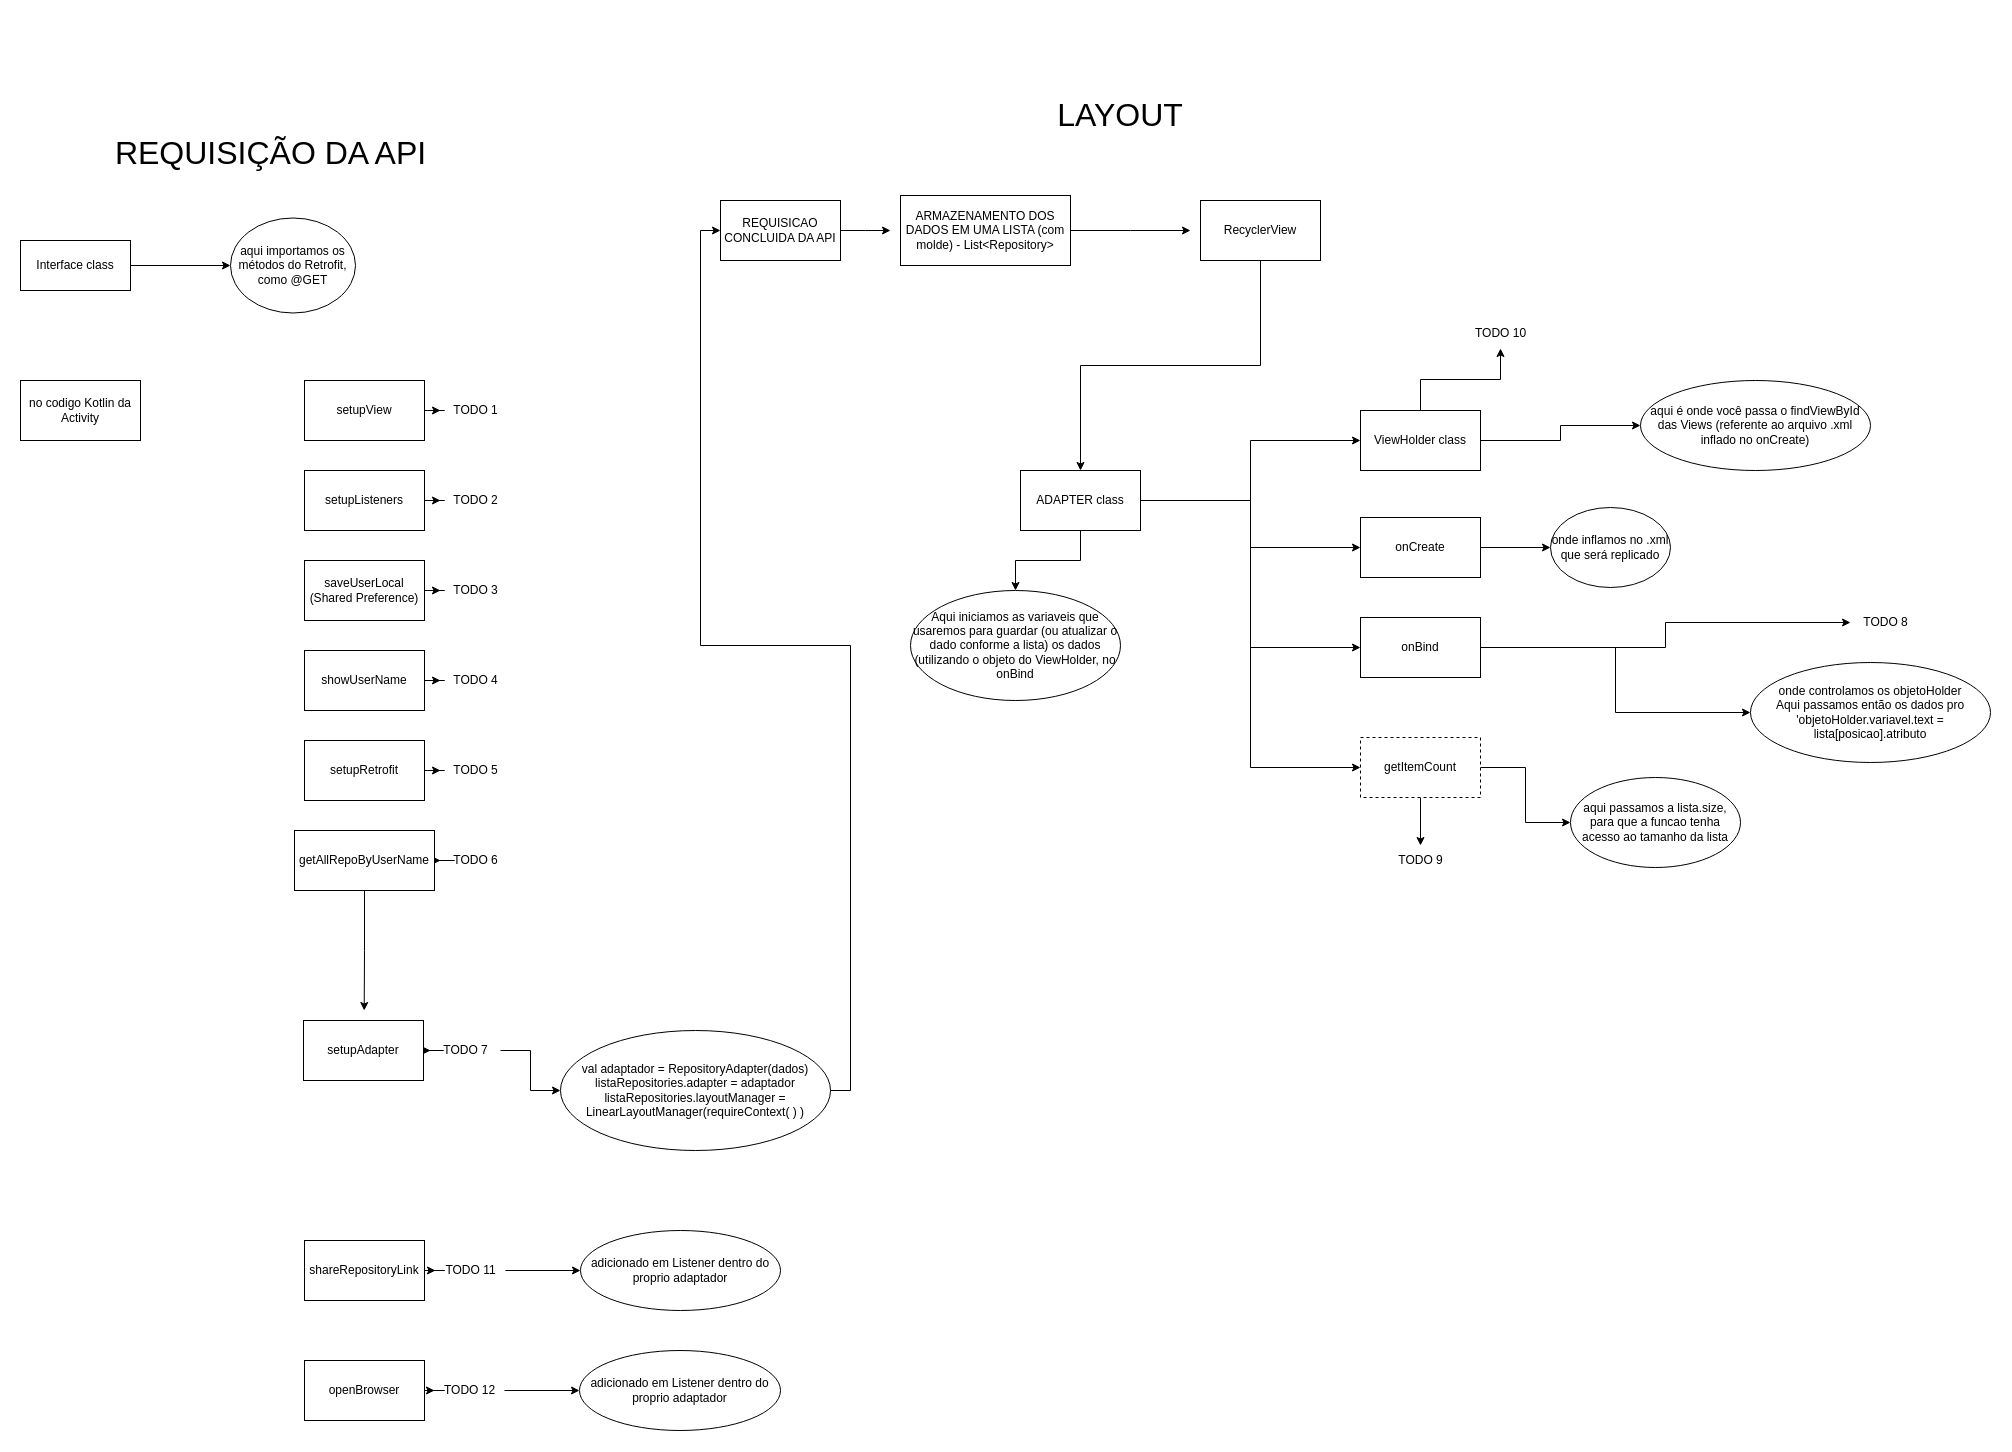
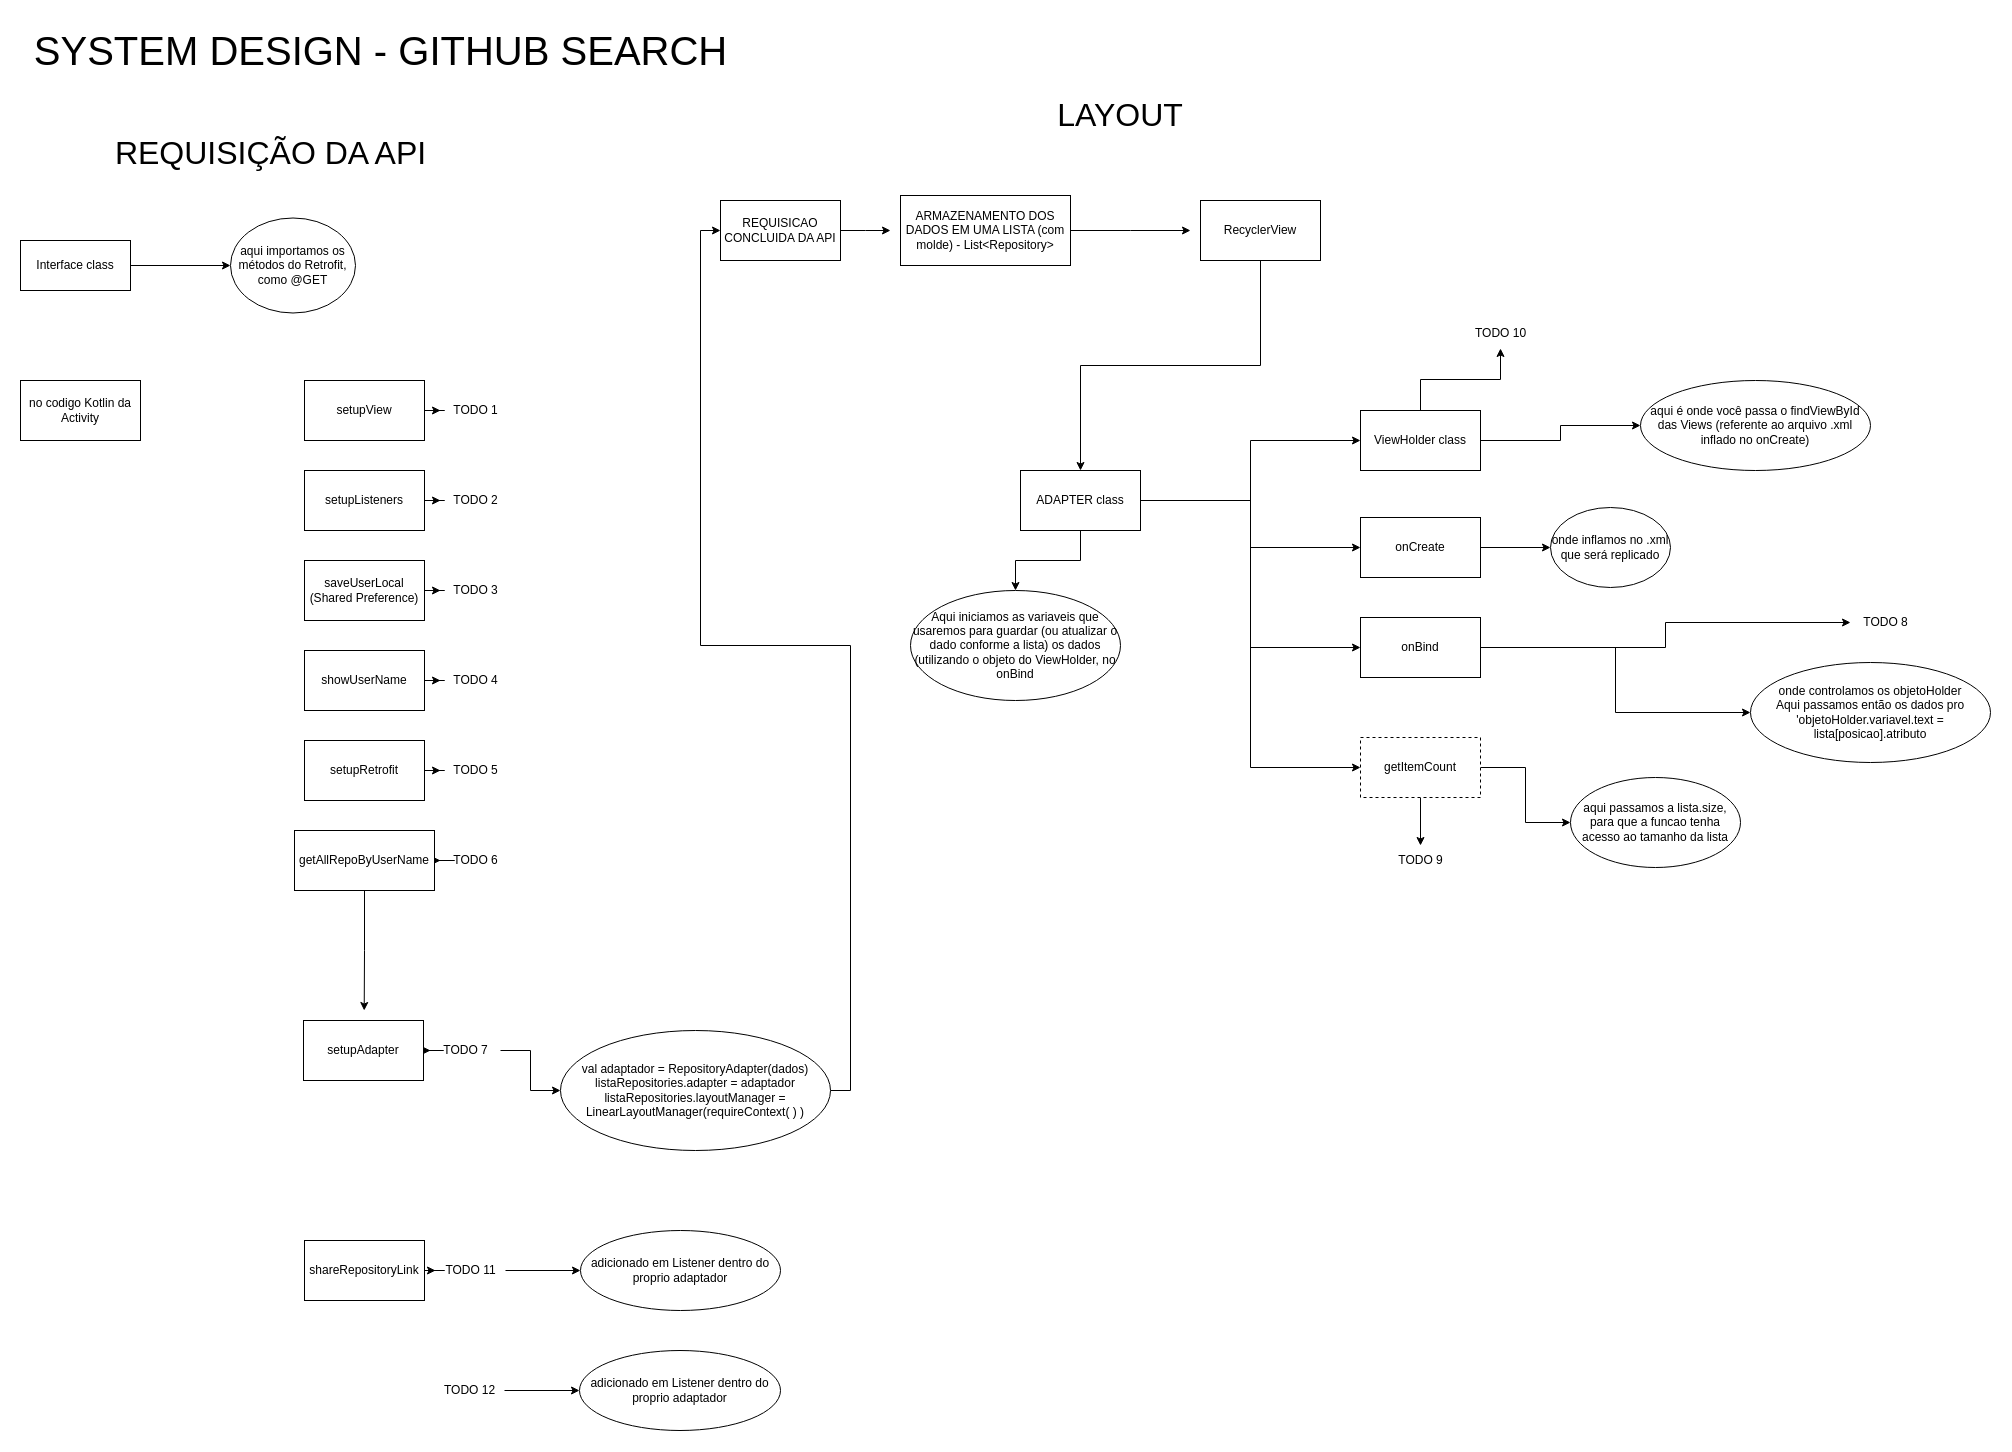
none -> (381, 51)
(365, 1391) -> none
(444, 1391) -> none
